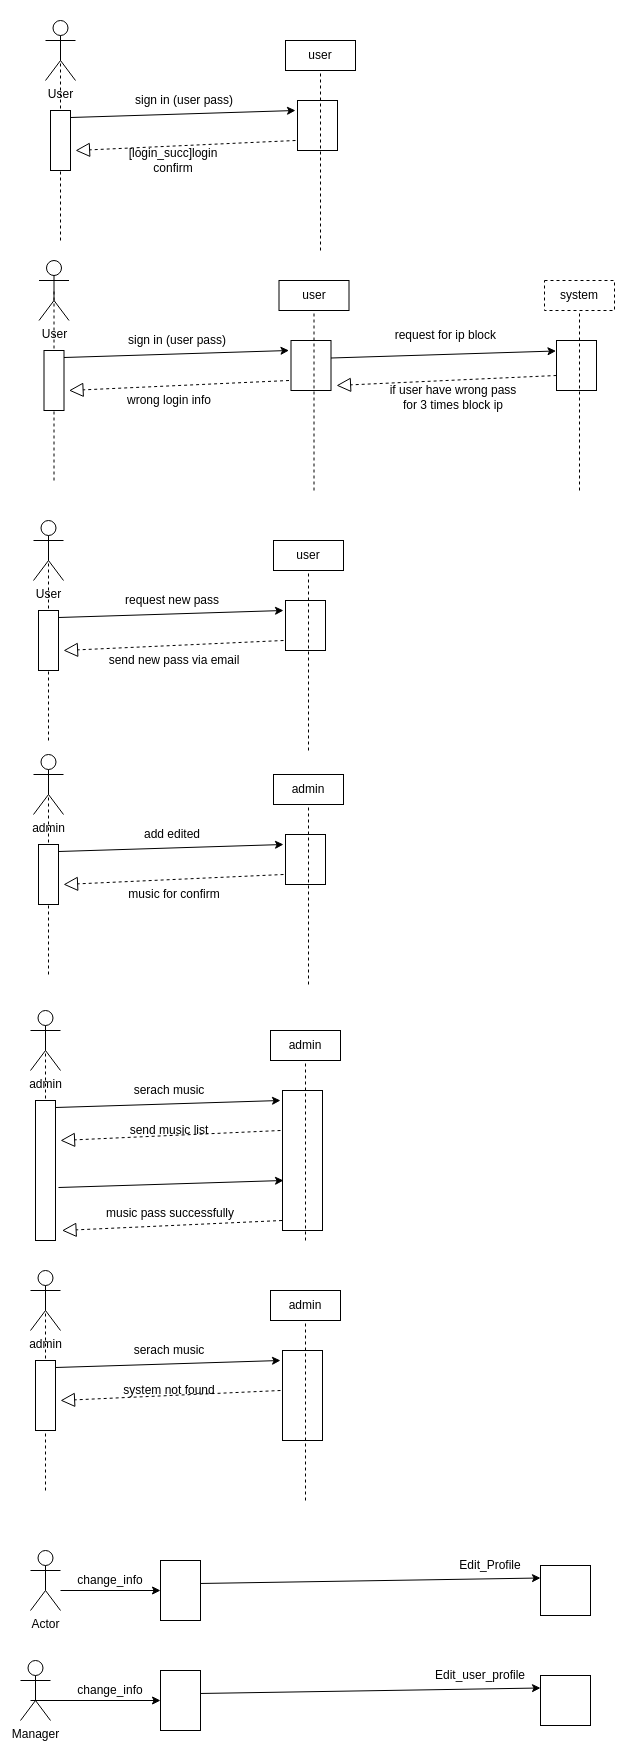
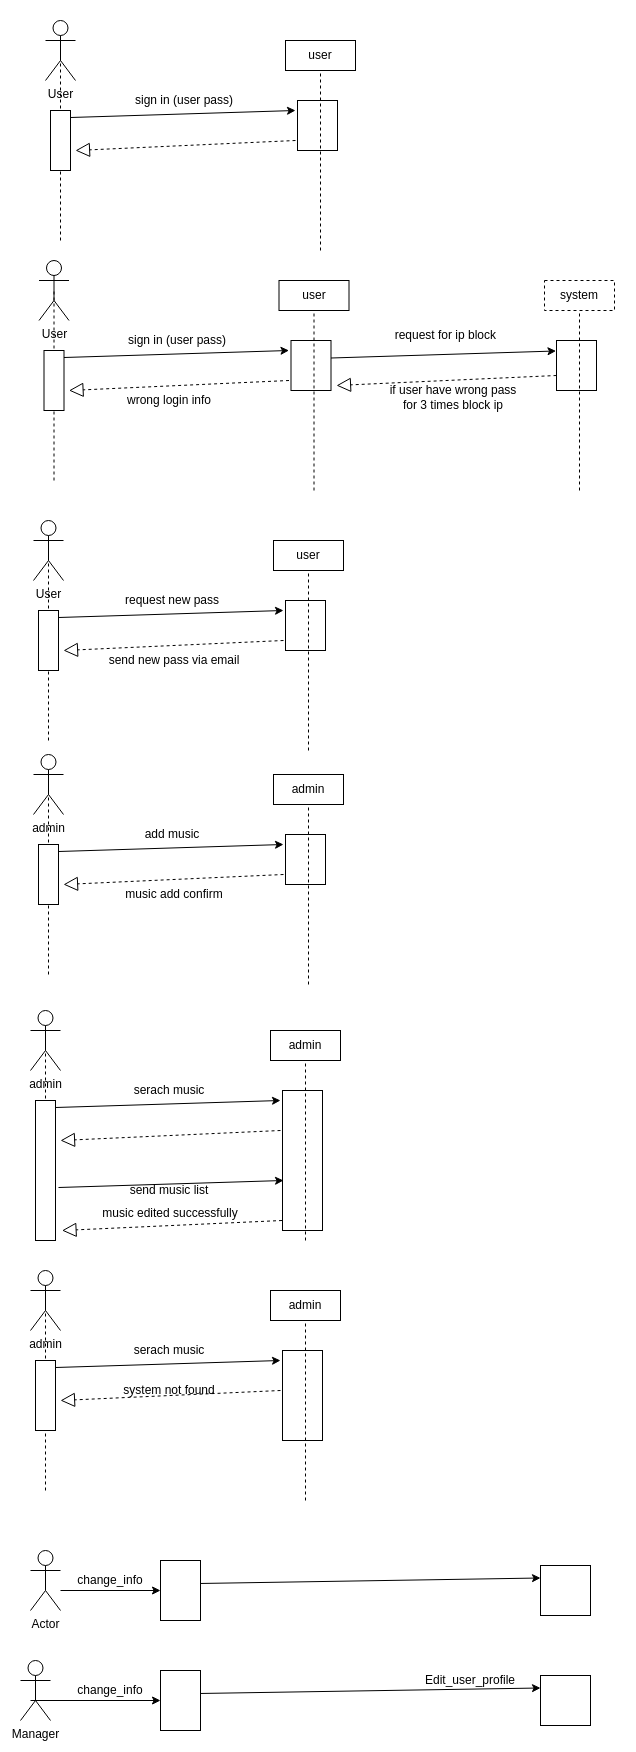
(174, 161) -> none
(173, 835) -> (173, 835)
(175, 895) -> (175, 895)
(169, 1131) -> (169, 1191)
(171, 1221) -> (171, 1221)
(491, 1566) -> none
(481, 1676) -> (471, 1681)
